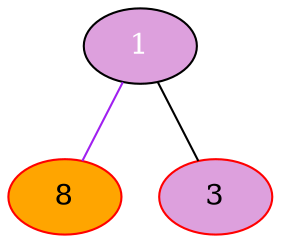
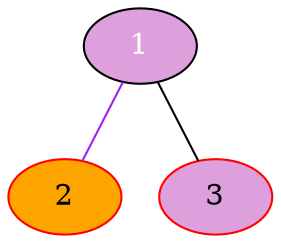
(65, 197) -> (65, 197)
